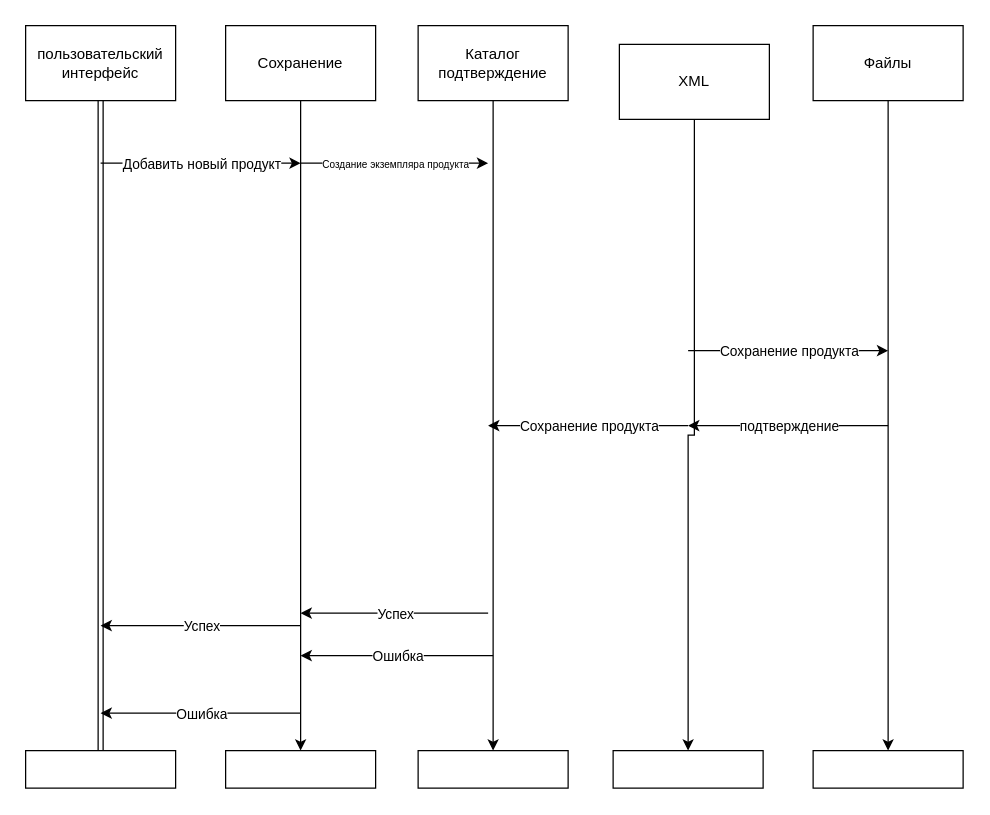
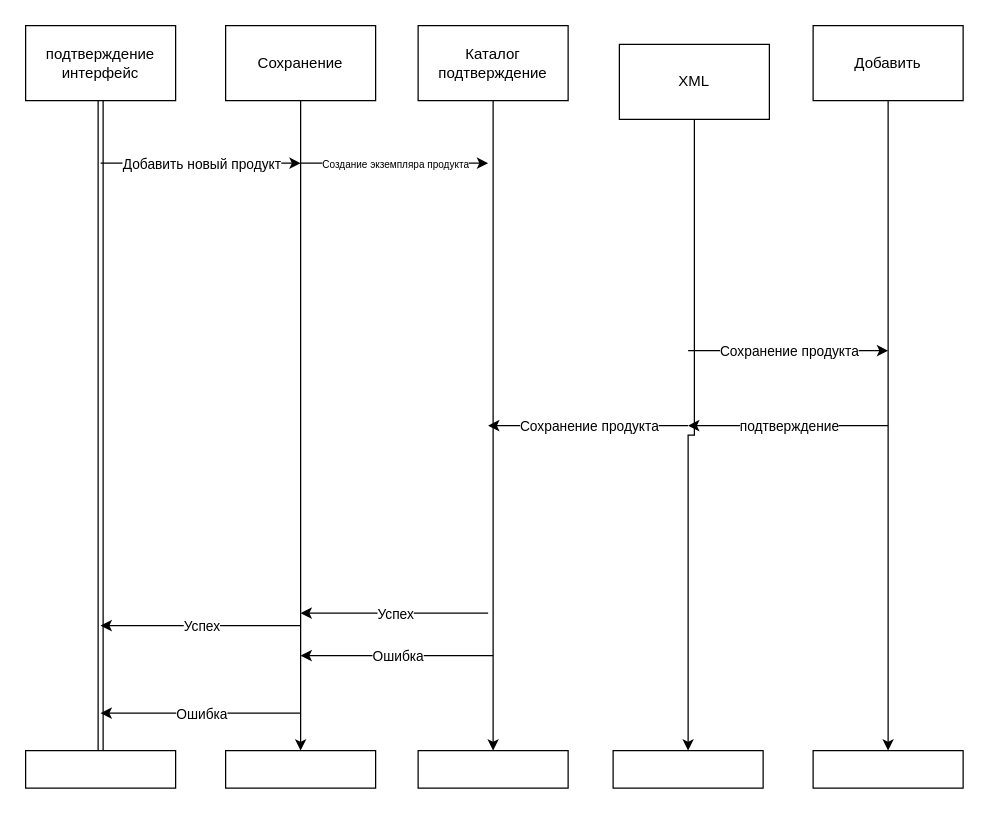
(101, 63) -> (101, 63)
(888, 63) -> (888, 63)
